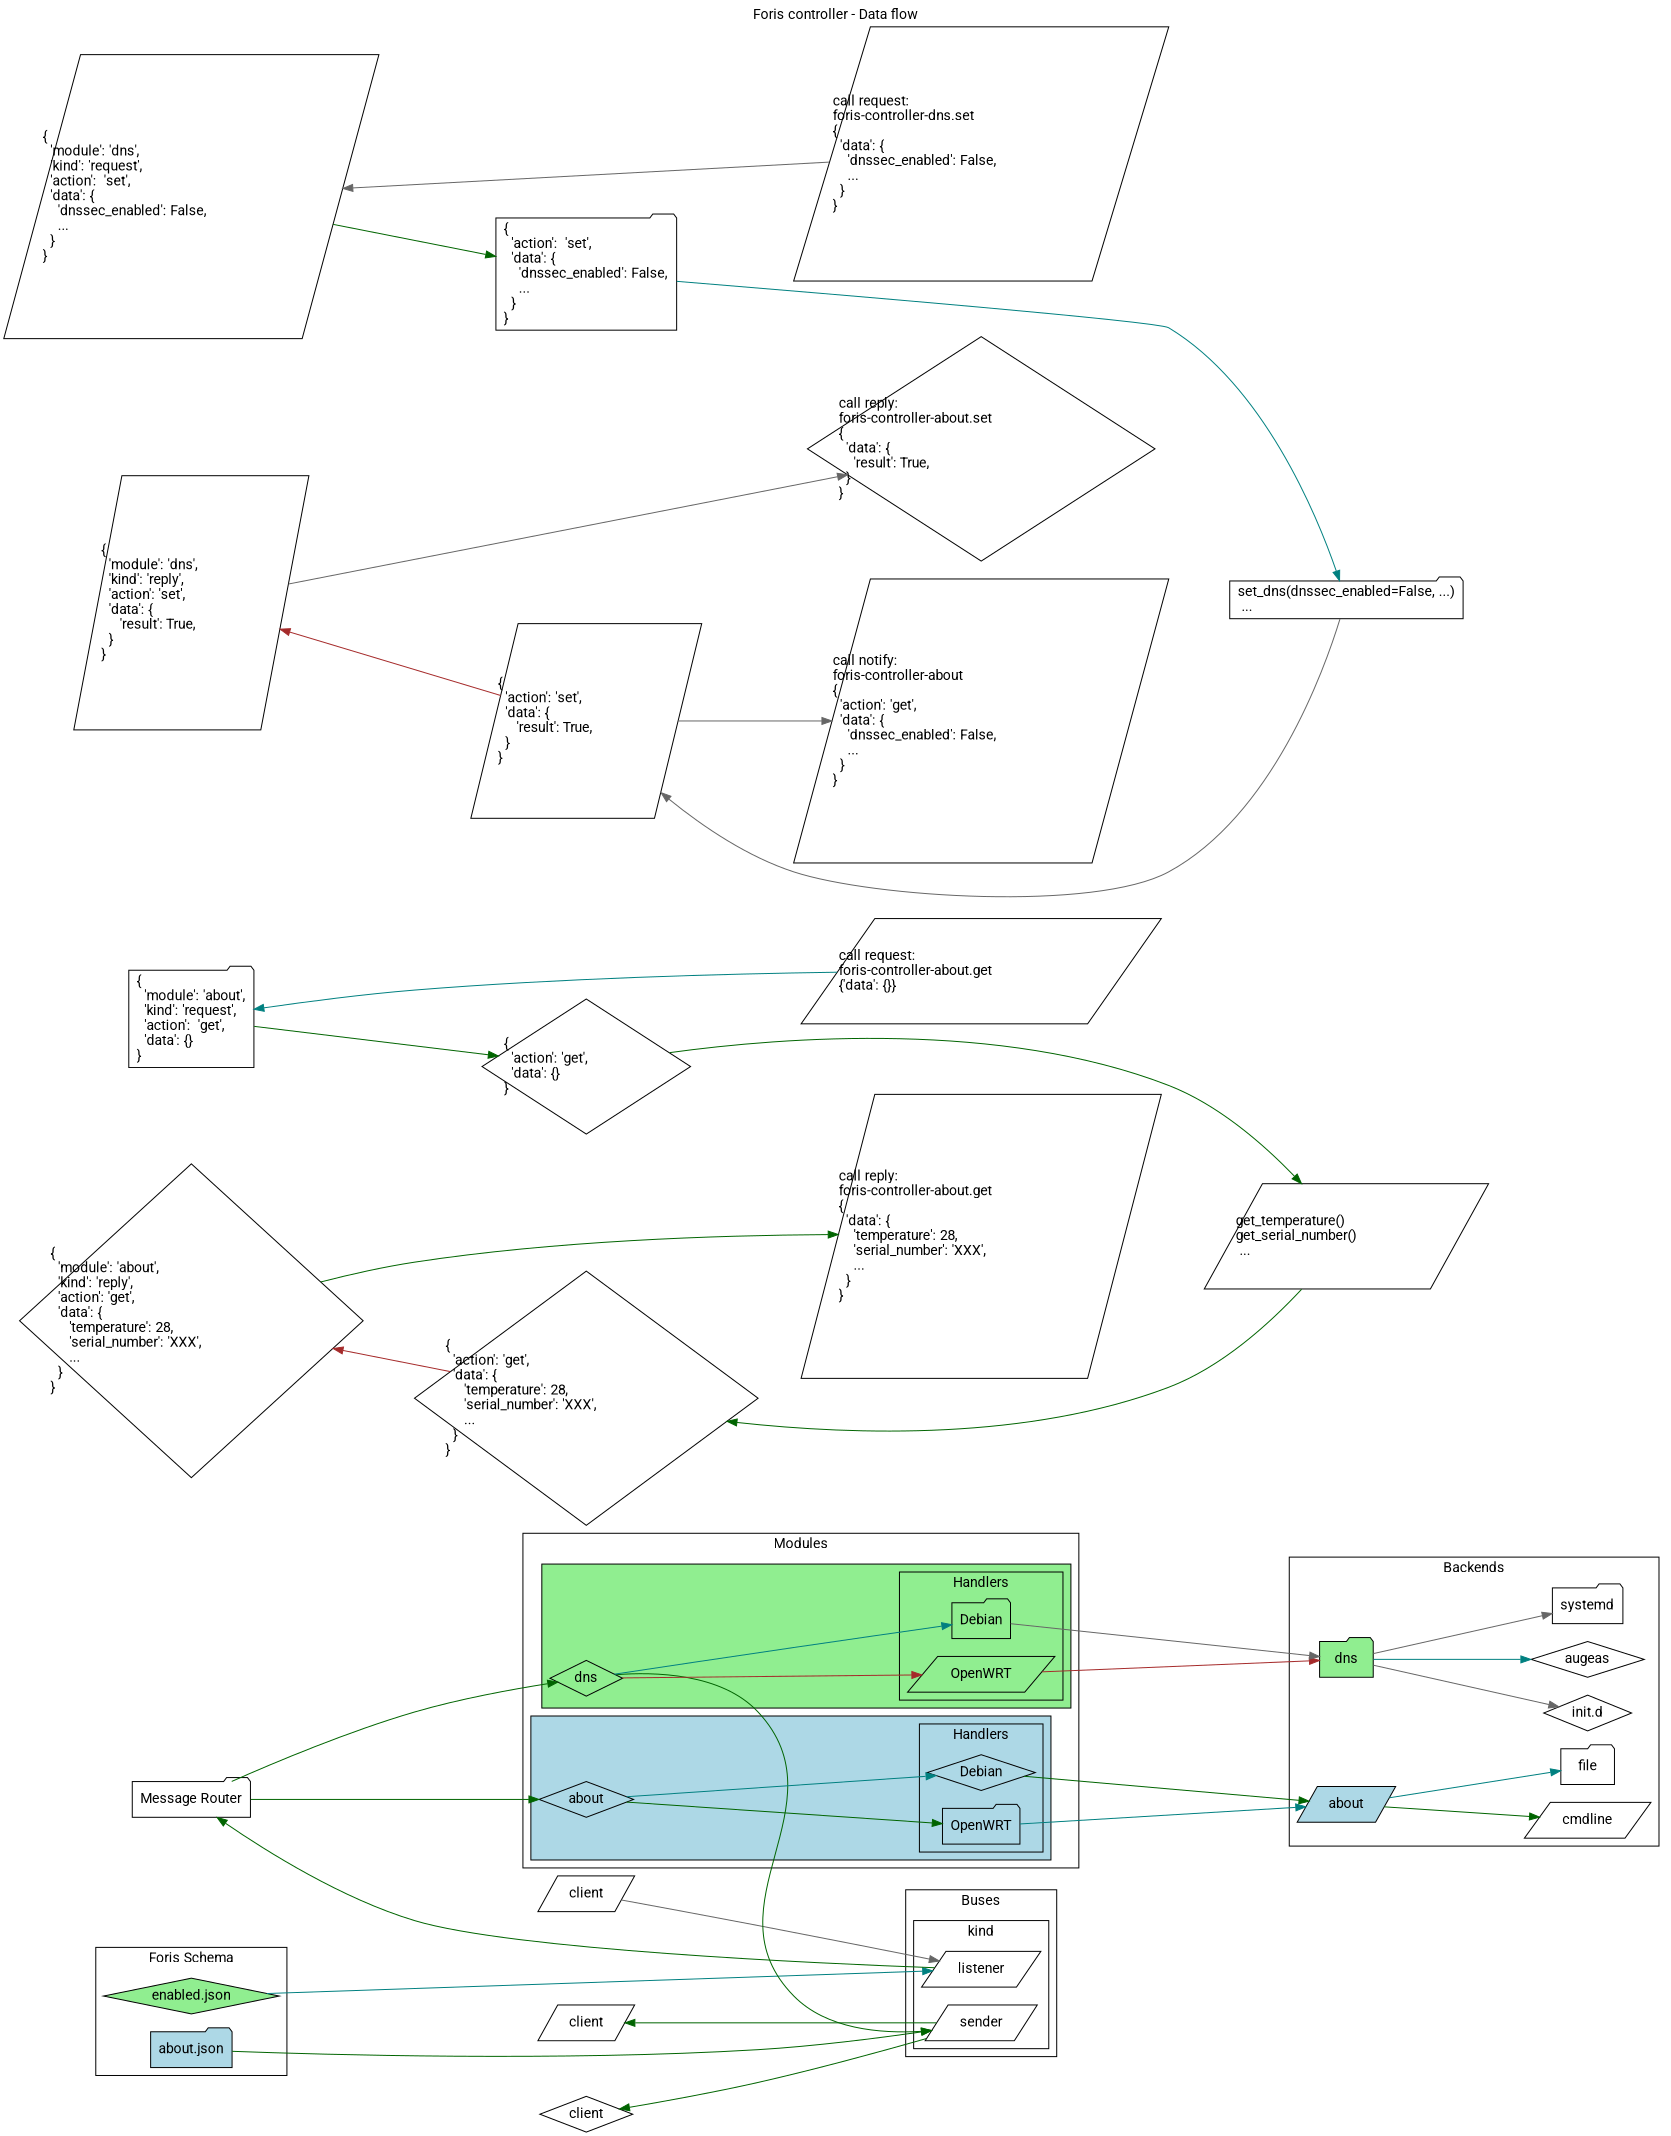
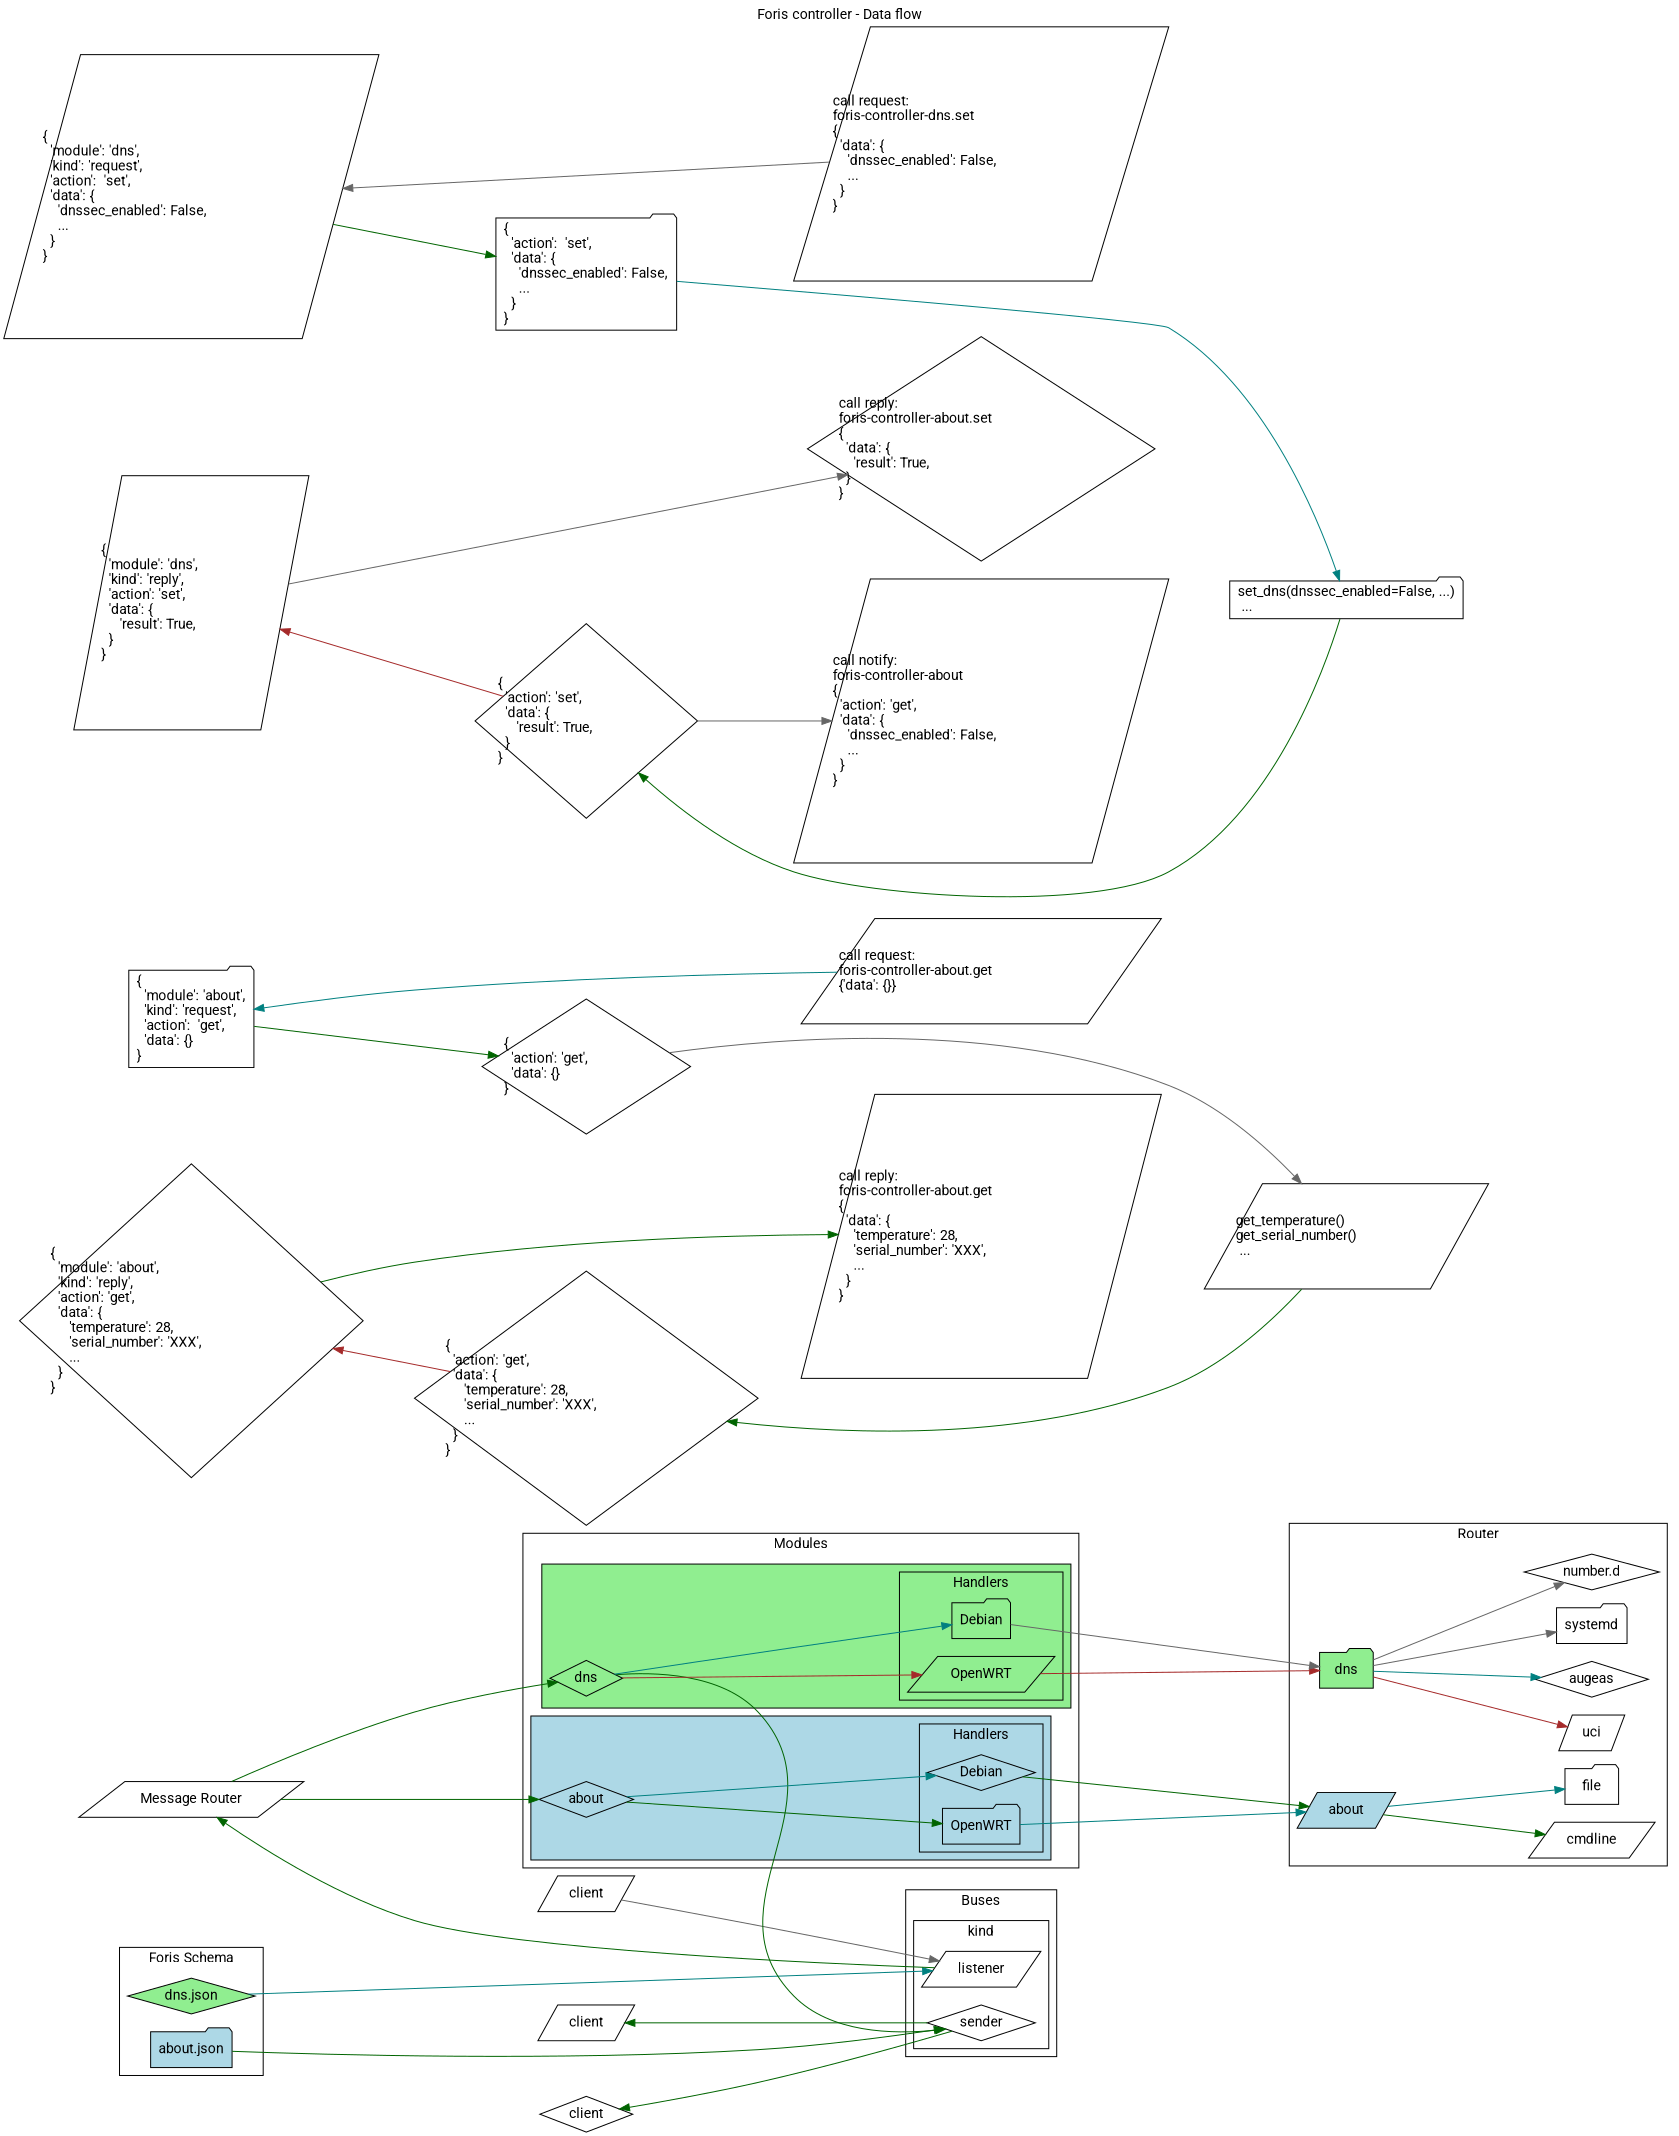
(586, 721) -> (586, 721)
(1065, 894) -> (1050, 895)
(999, 1046) -> (999, 1046)
(1474, 1569) -> (1478, 1535)
(1588, 1713) -> (1592, 1572)
none -> (1592, 1733)
(191, 1799) -> (191, 1799)
(191, 1996) -> (191, 1996)
(981, 2023) -> (981, 2023)
